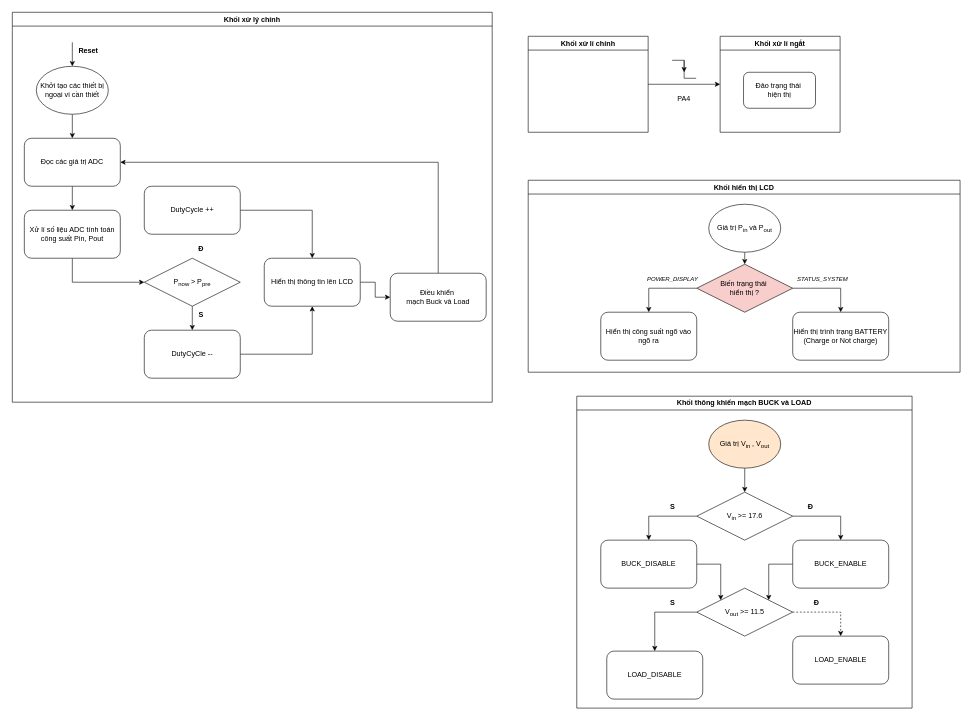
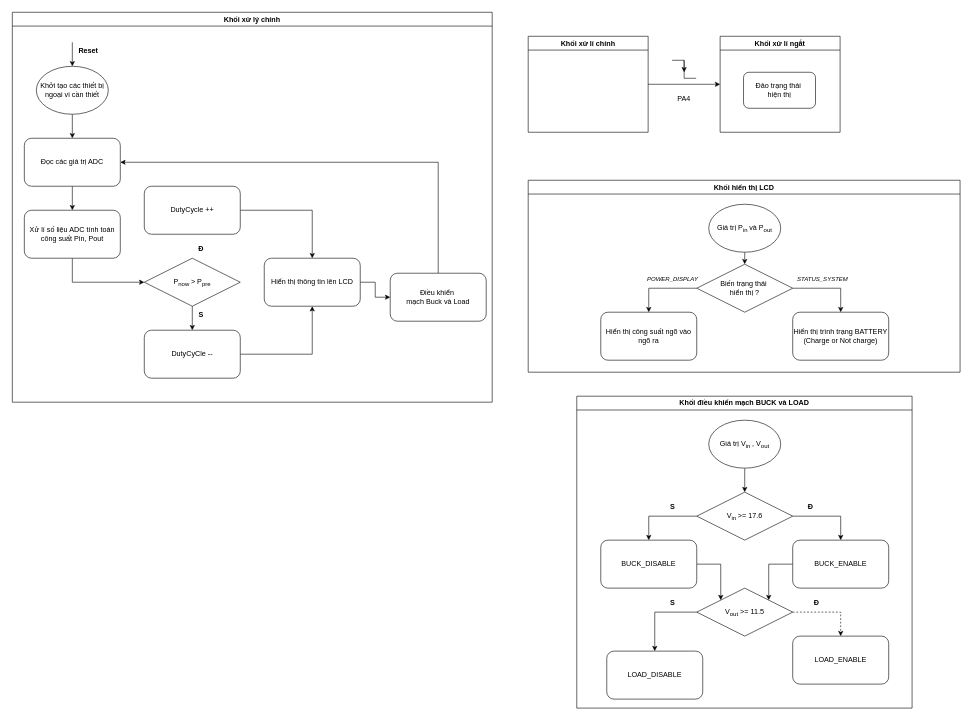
(745, 288) -> (745, 288)
(745, 404) -> (745, 404)
(745, 444) -> (745, 444)
